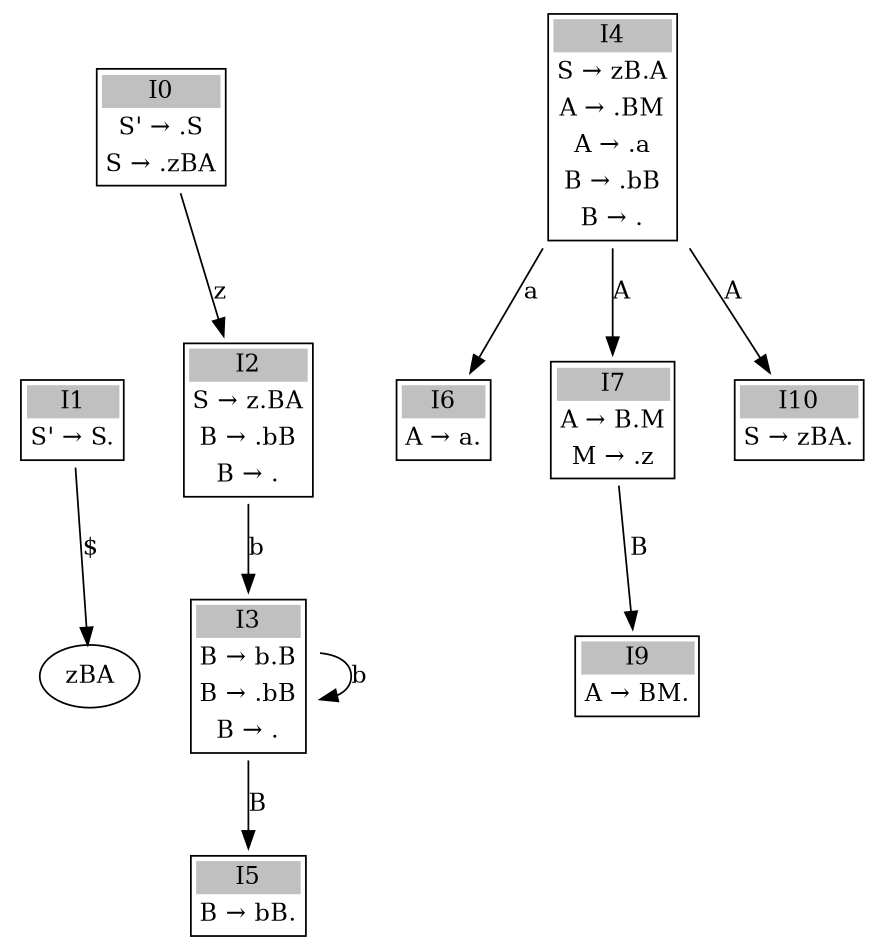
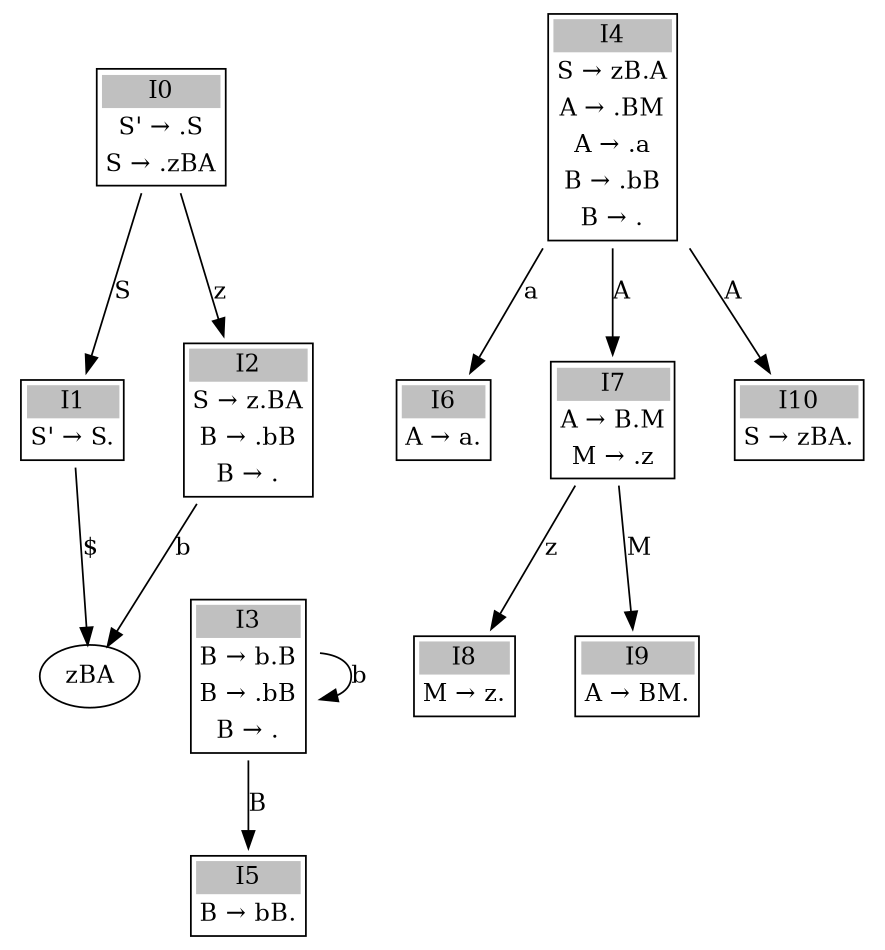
none -> (117, 275)
(248, 539) -> (157, 568)
(640, 548) -> (640, 548)
none -> (465, 676)
